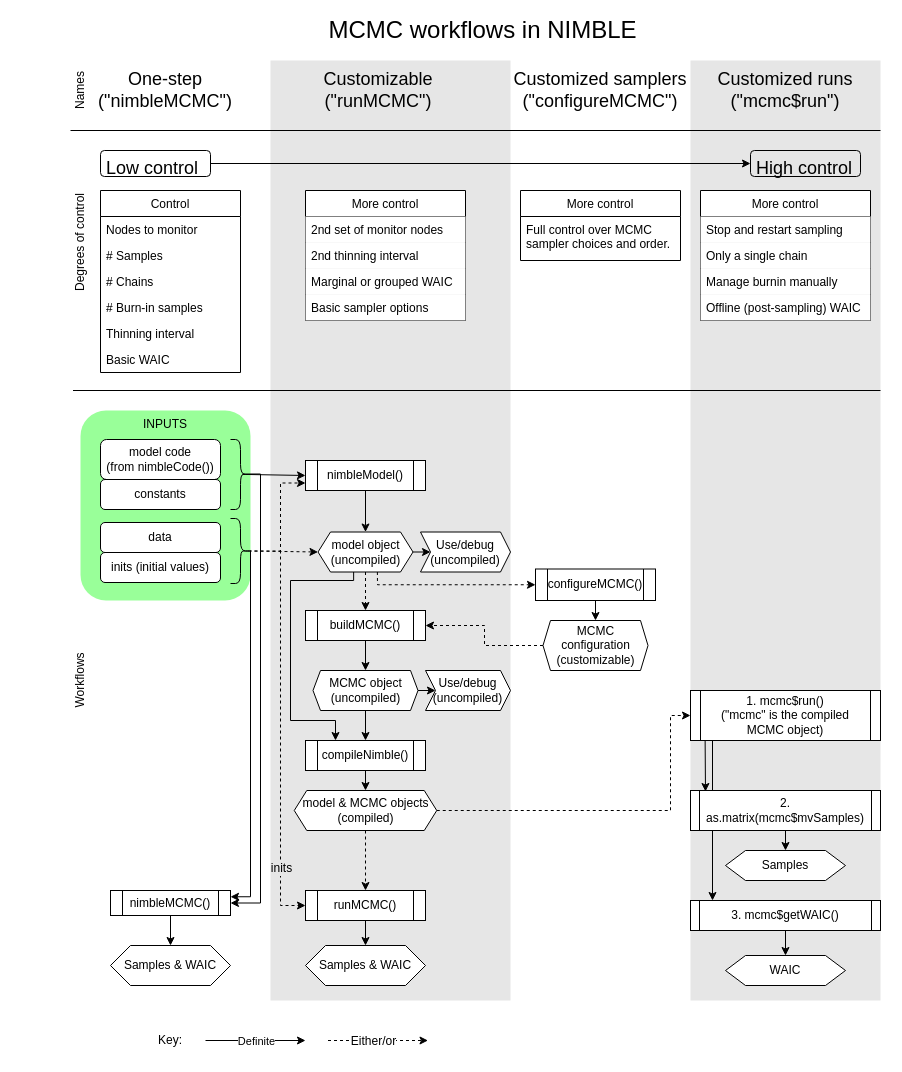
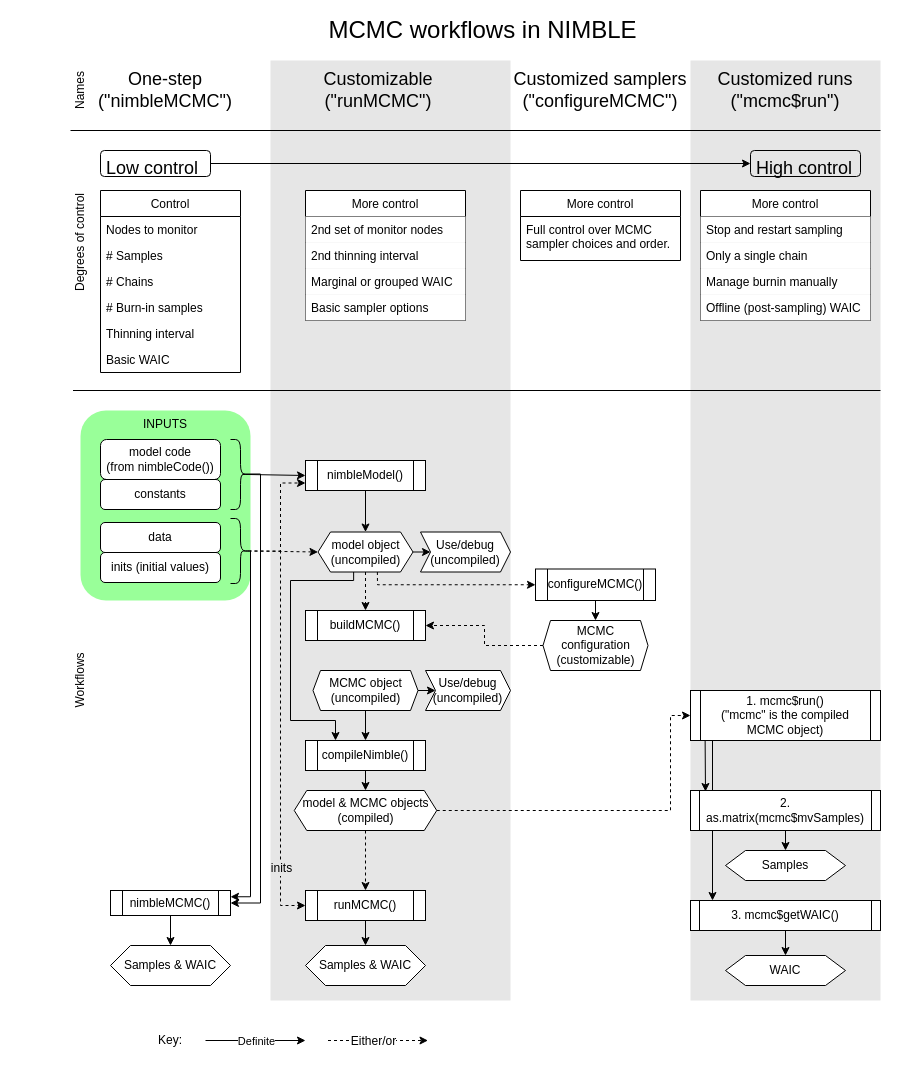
(366, 652) -> none
